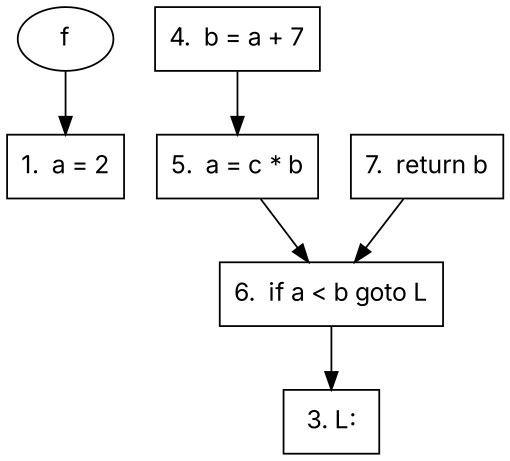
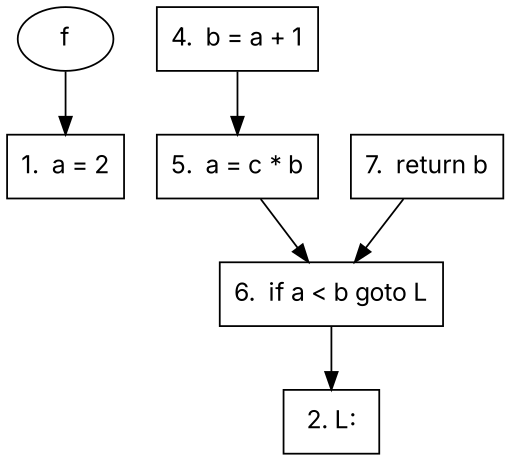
(237, 39) -> (237, 39)
(331, 422) -> (331, 422)
